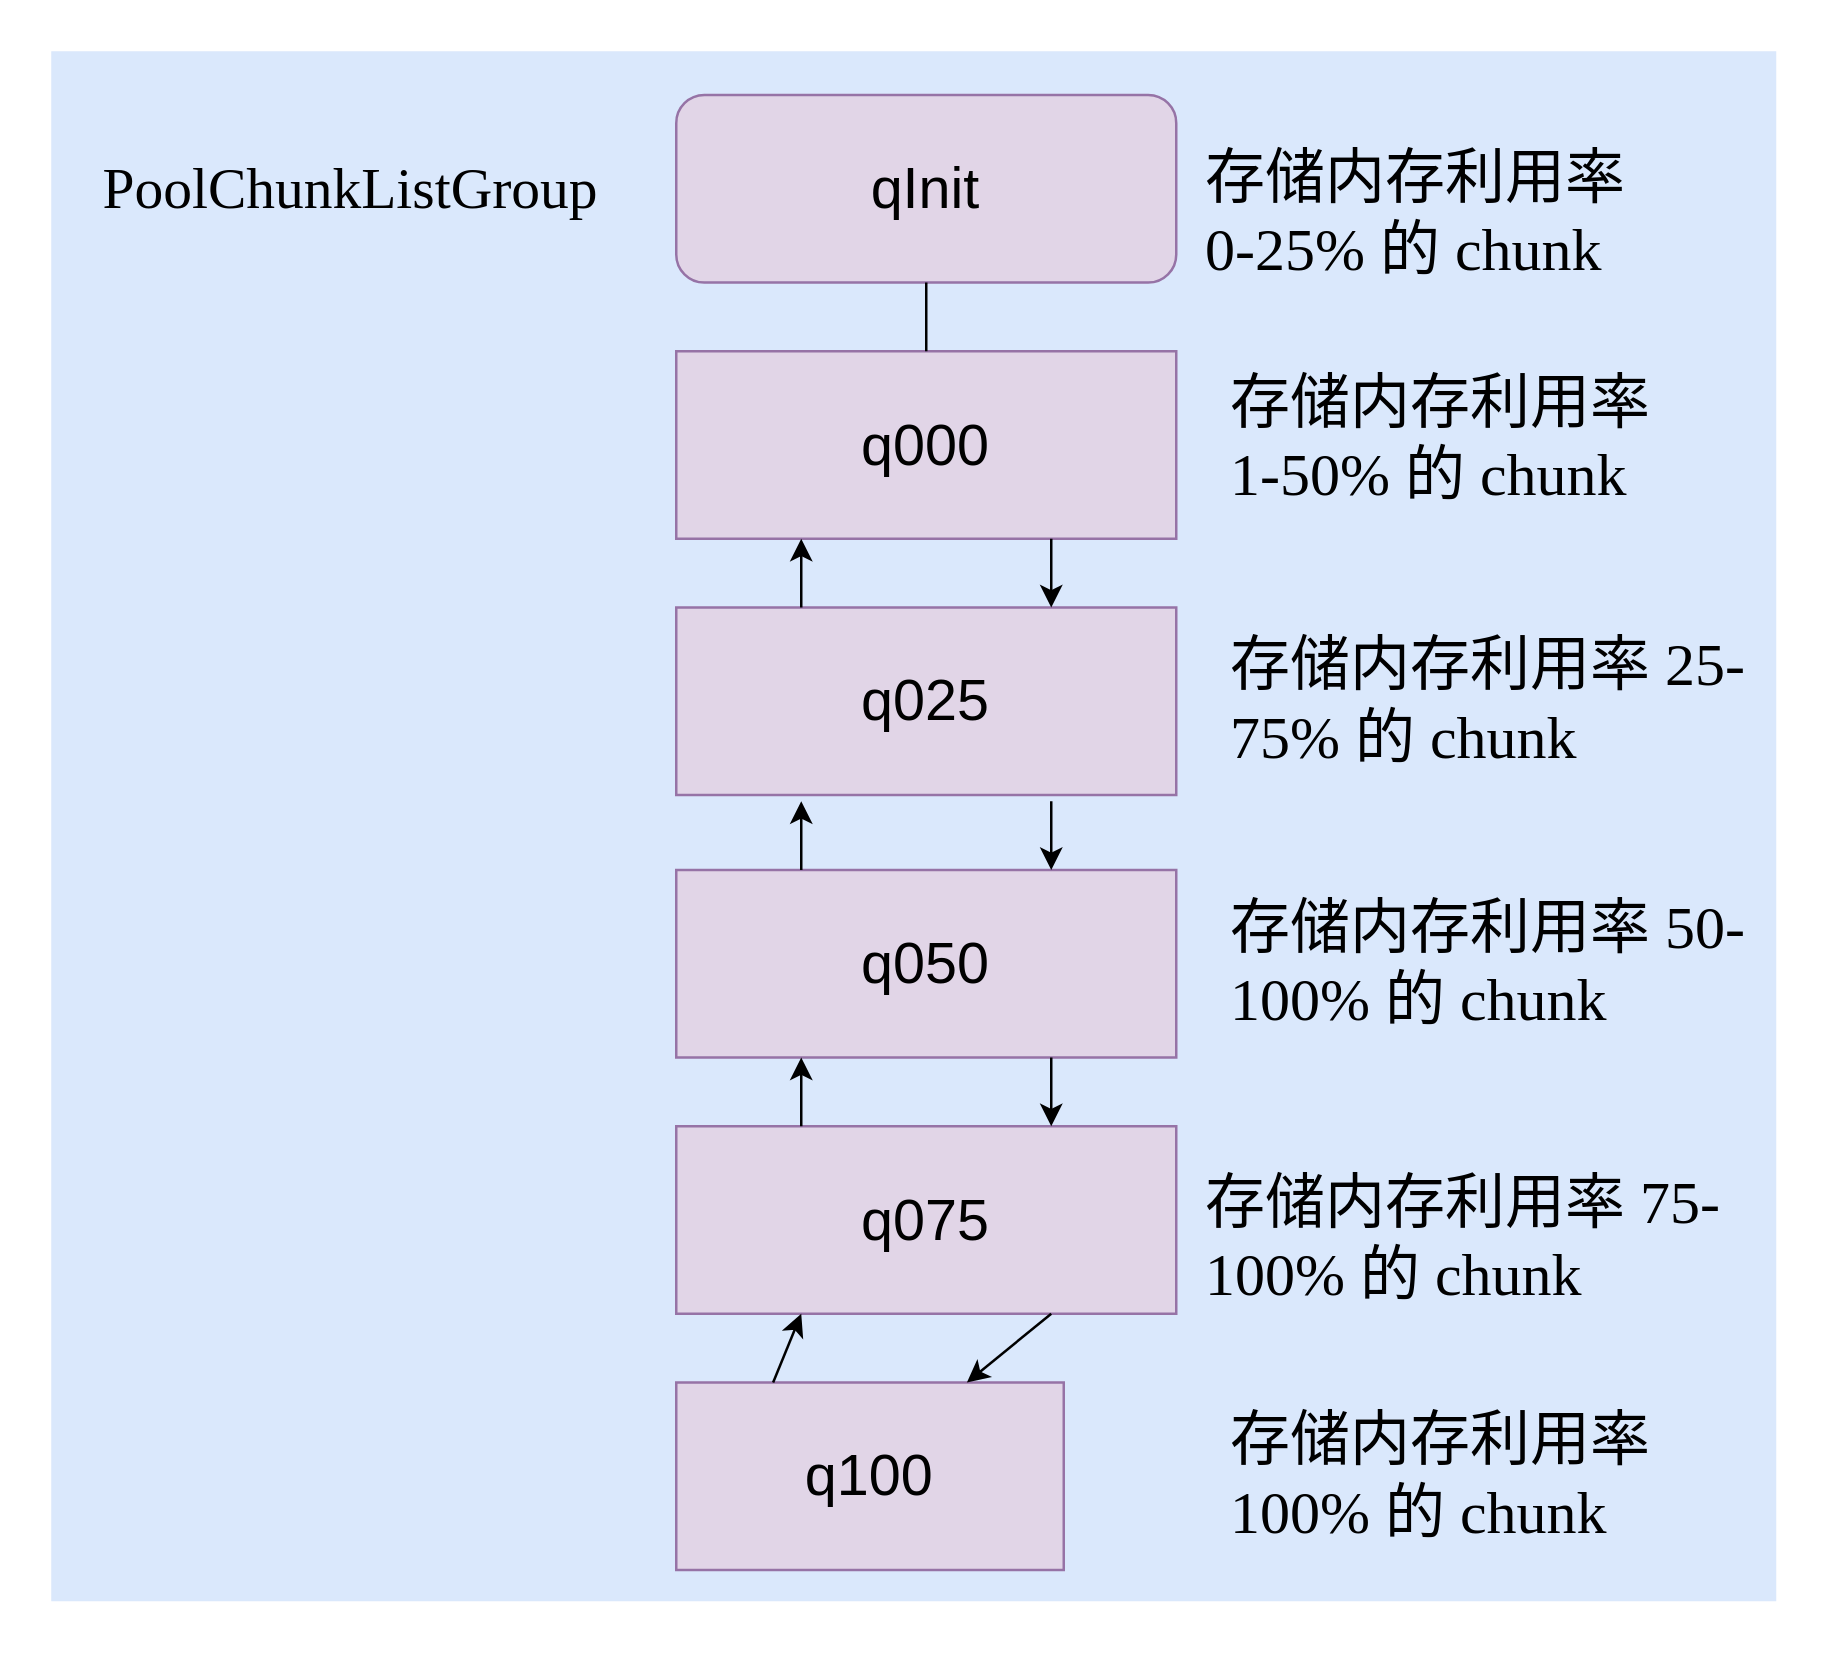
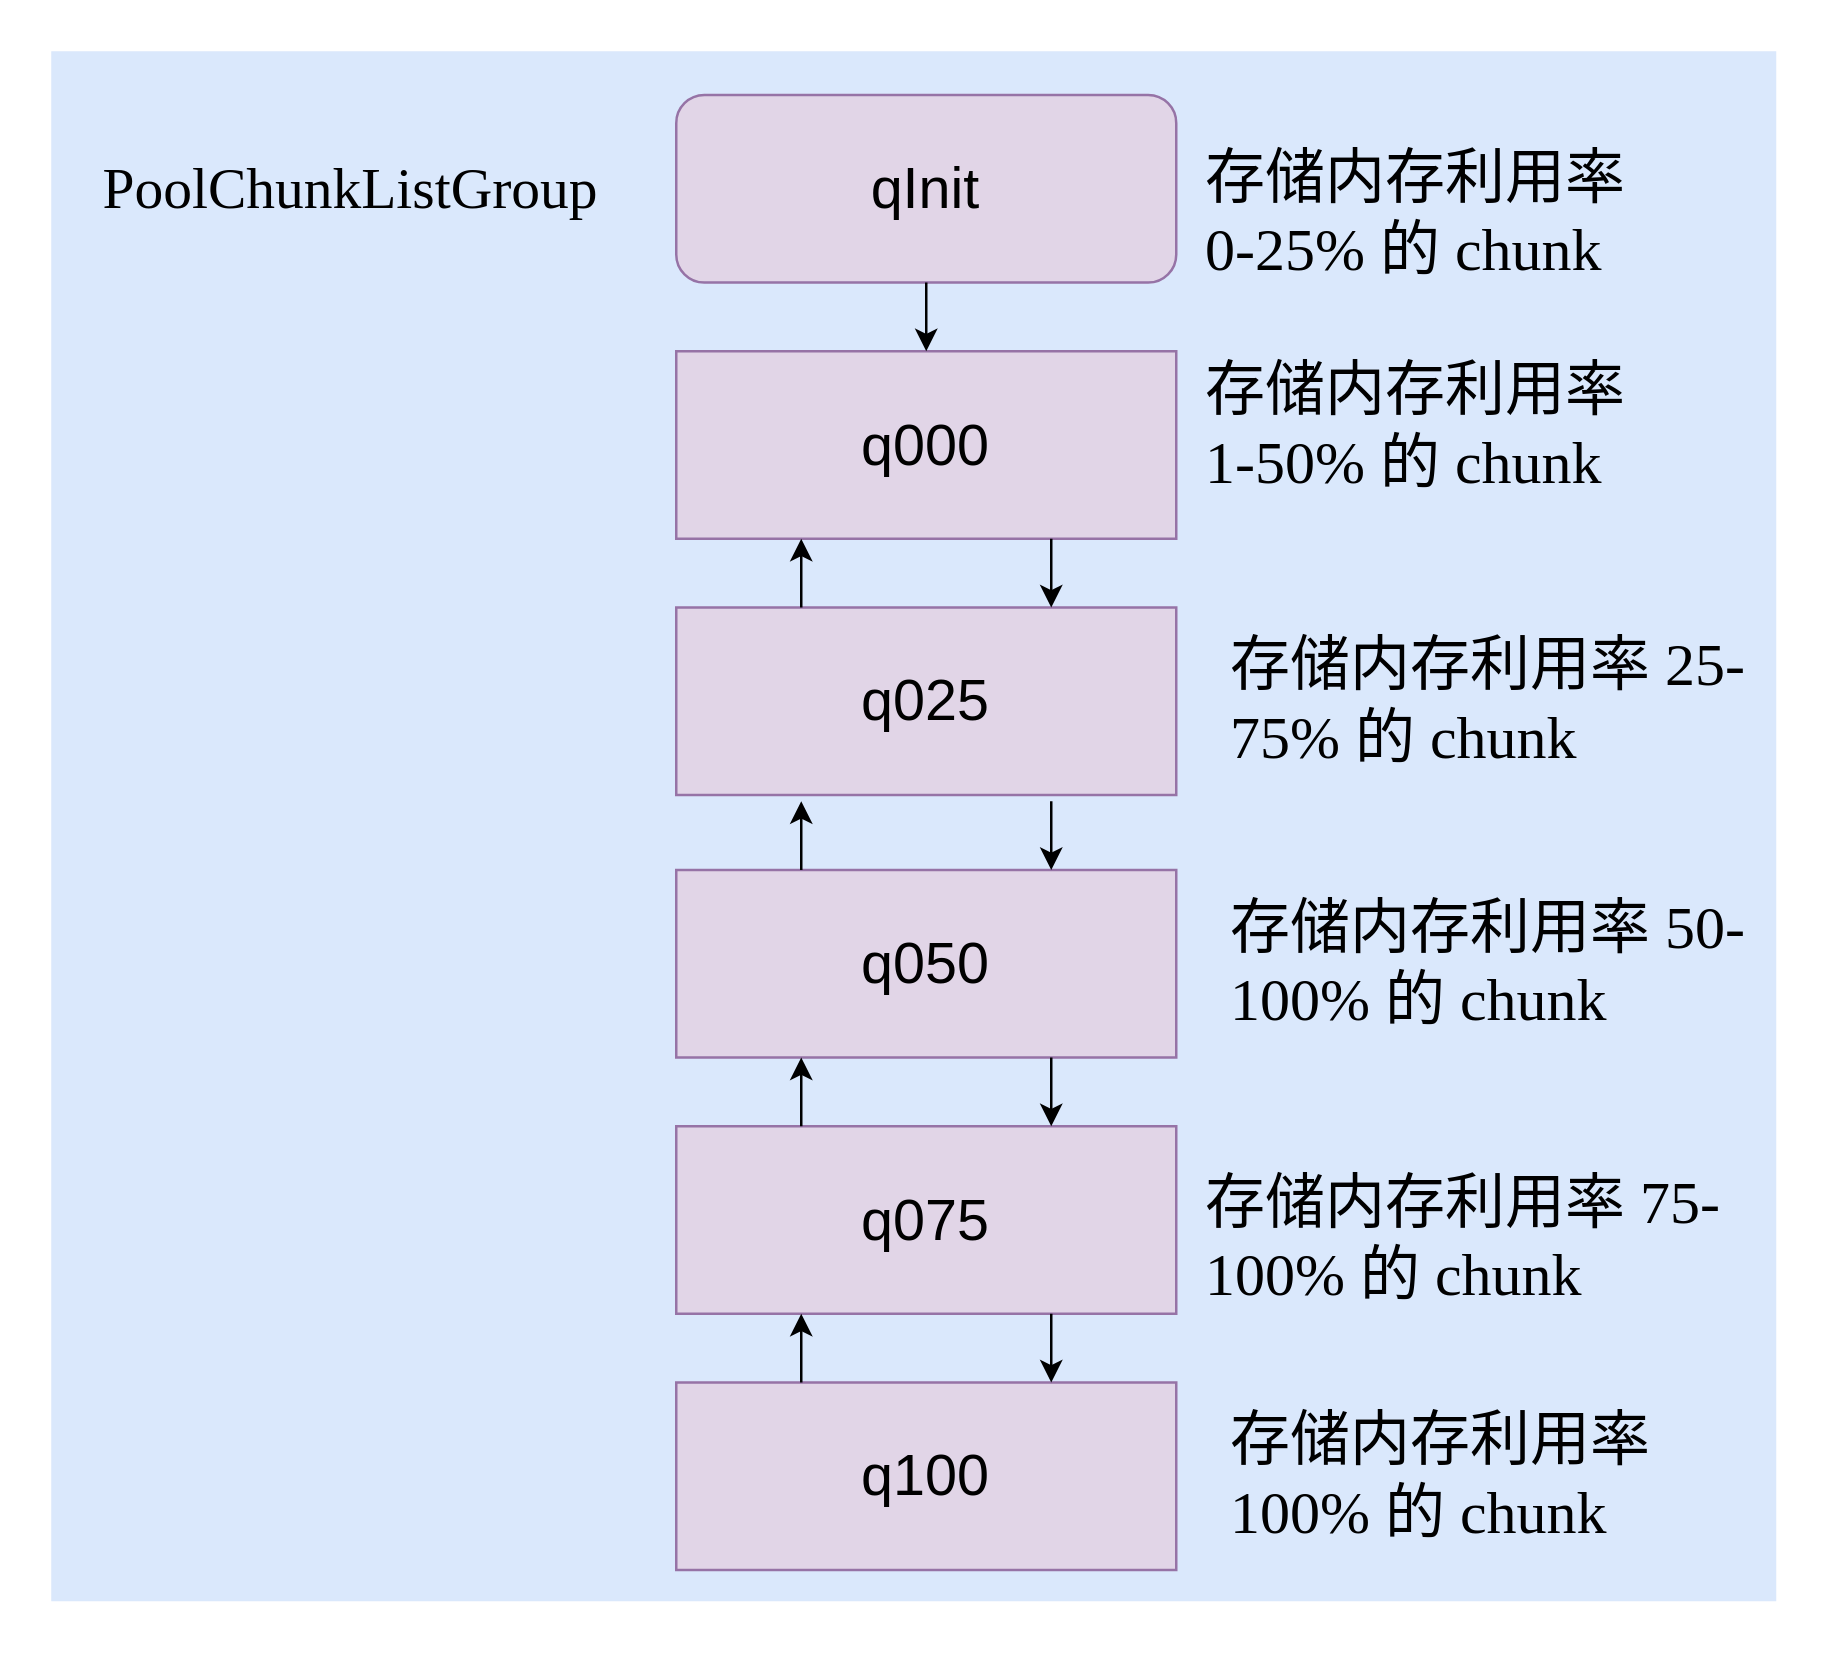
(926, 341) -> (926, 333)
(1464, 439) -> (1439, 426)
(870, 1476) -> (926, 1476)
